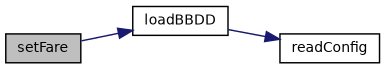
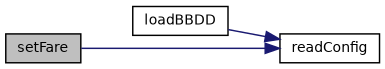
(100, 37) -> (173, 48)
